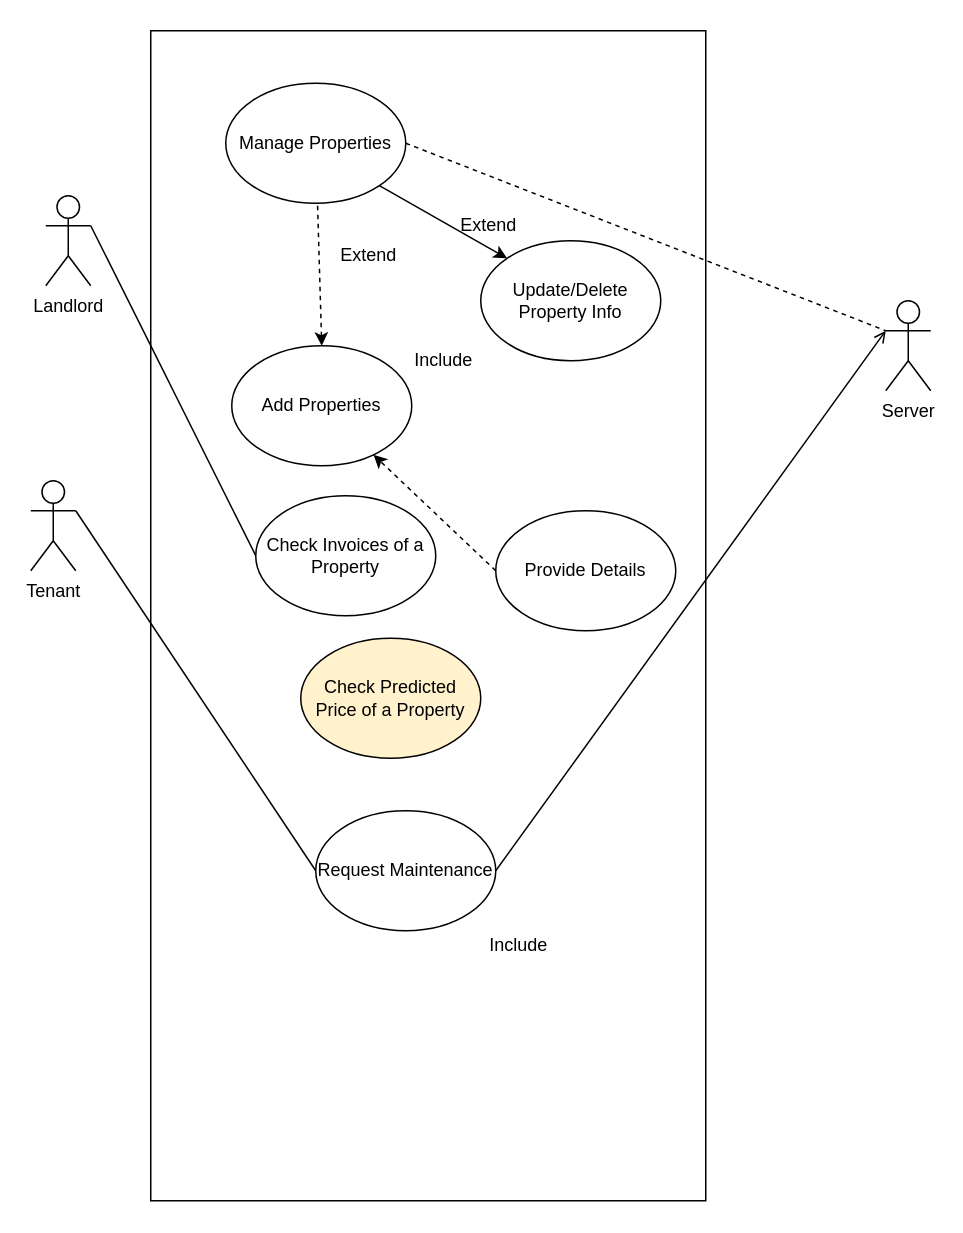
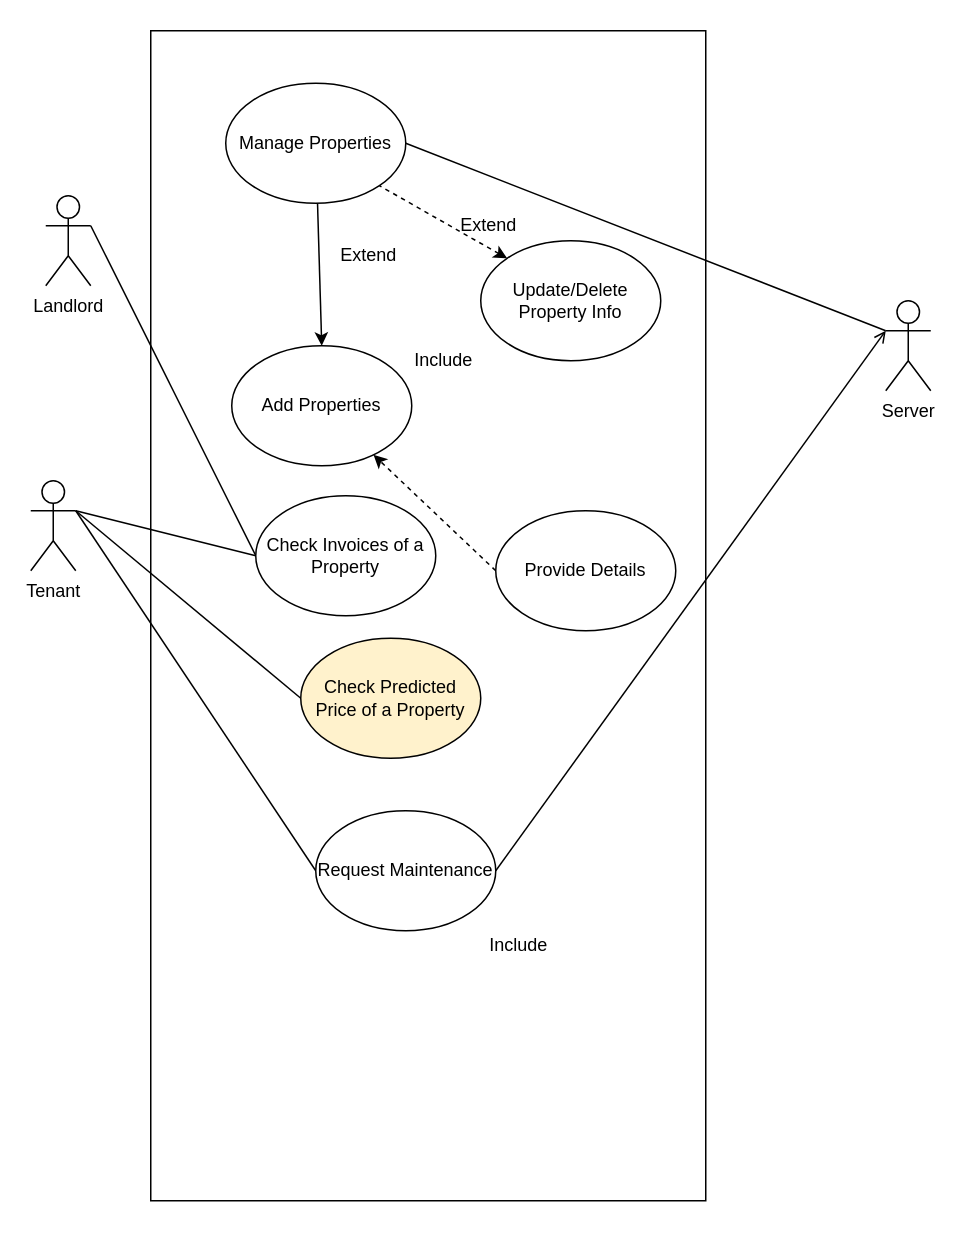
(438, 219) -> (438, 219)
(645, 237) -> (645, 237)
(319, 268) -> (319, 268)
none -> (169, 534)
none -> (191, 606)
